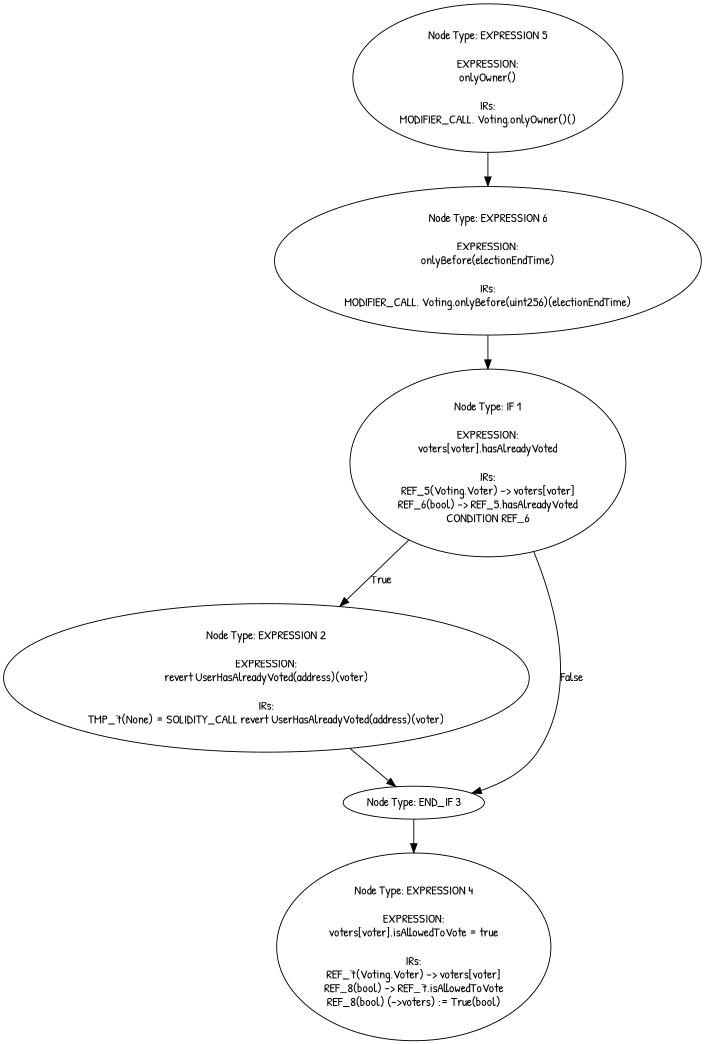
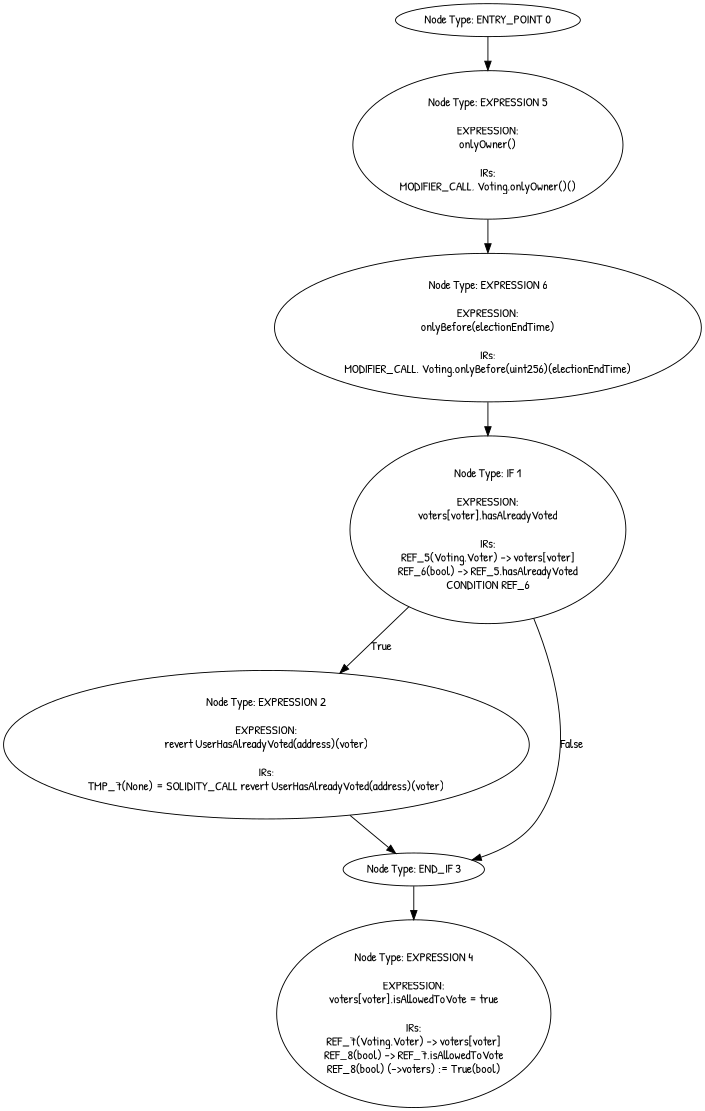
none -> (488, 20)
